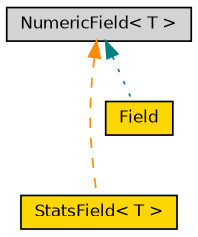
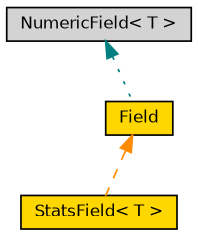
(90, 127) -> (116, 173)
